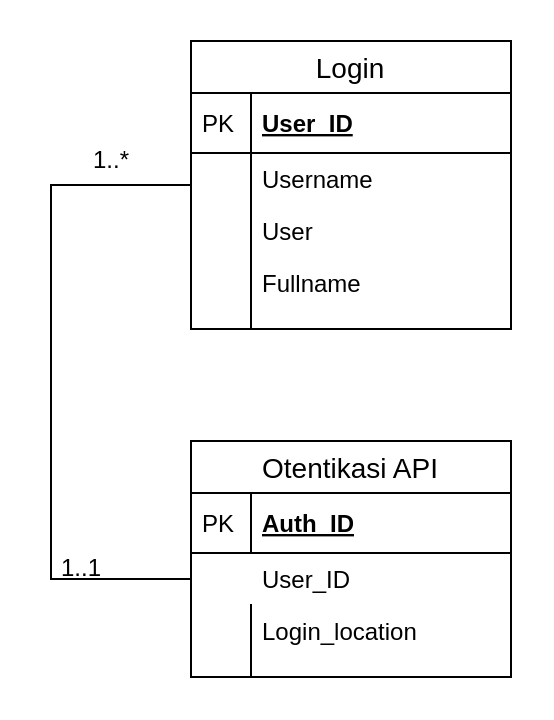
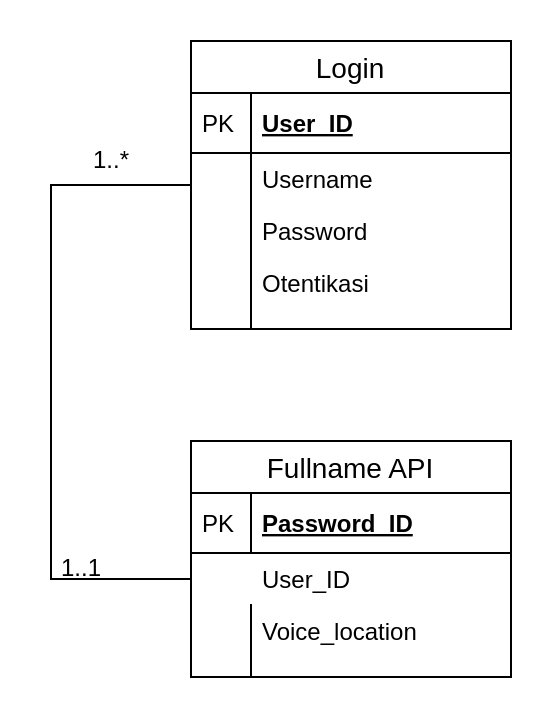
(289, 232) -> (316, 232)
(310, 284) -> (323, 284)
(350, 469) -> (350, 469)
(309, 524) -> (336, 524)
(347, 632) -> (347, 632)
